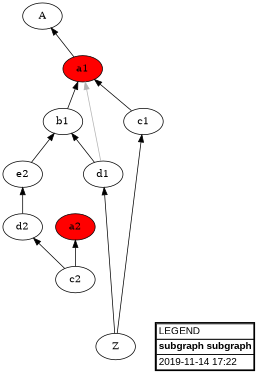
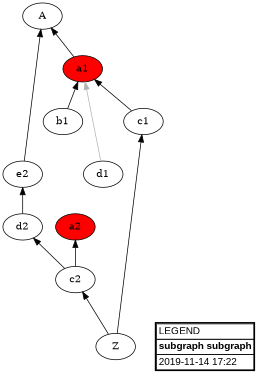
(41, 151) -> (32, 99)
(85, 151) -> none
(110, 264) -> (97, 316)
